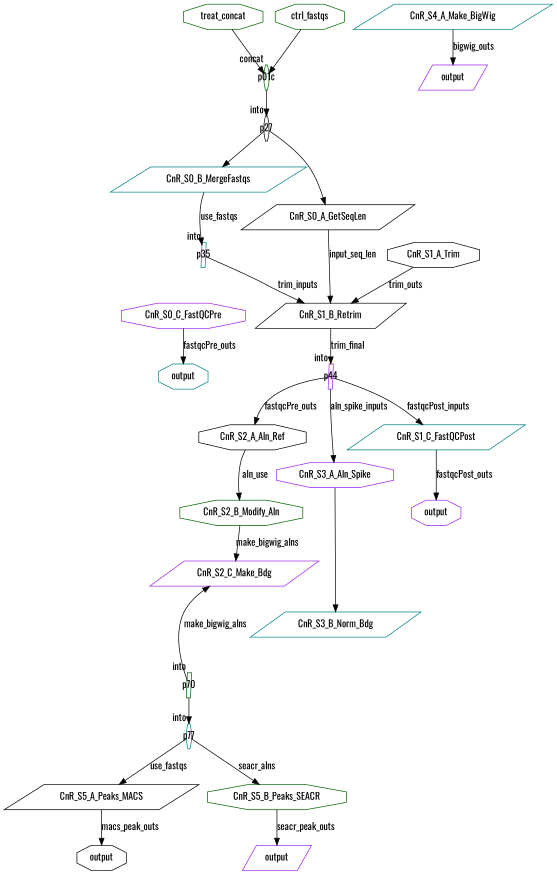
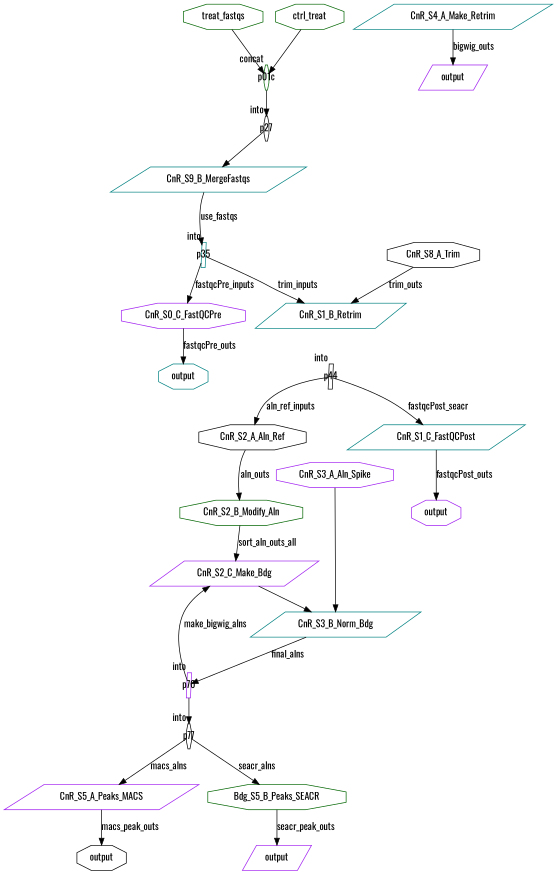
(223, 17) -> (223, 17)
(310, 17) -> (310, 17)
(453, 17) -> (453, 17)
(208, 180) -> (208, 180)
(328, 217) -> none
(433, 255) -> (433, 255)
none -> (195, 280)
(331, 316) -> (331, 316)
(331, 343) -> none
(331, 377) -> (331, 377)
(291, 407) -> (291, 407)
(438, 407) -> (438, 407)
(331, 422) -> none
(255, 475) -> (255, 475)
(268, 543) -> (268, 543)
none -> (282, 597)
none -> (252, 659)
(189, 685) -> (189, 685)
(189, 736) -> (189, 736)
(169, 767) -> (169, 767)
(102, 797) -> (102, 797)
(277, 797) -> (277, 797)
